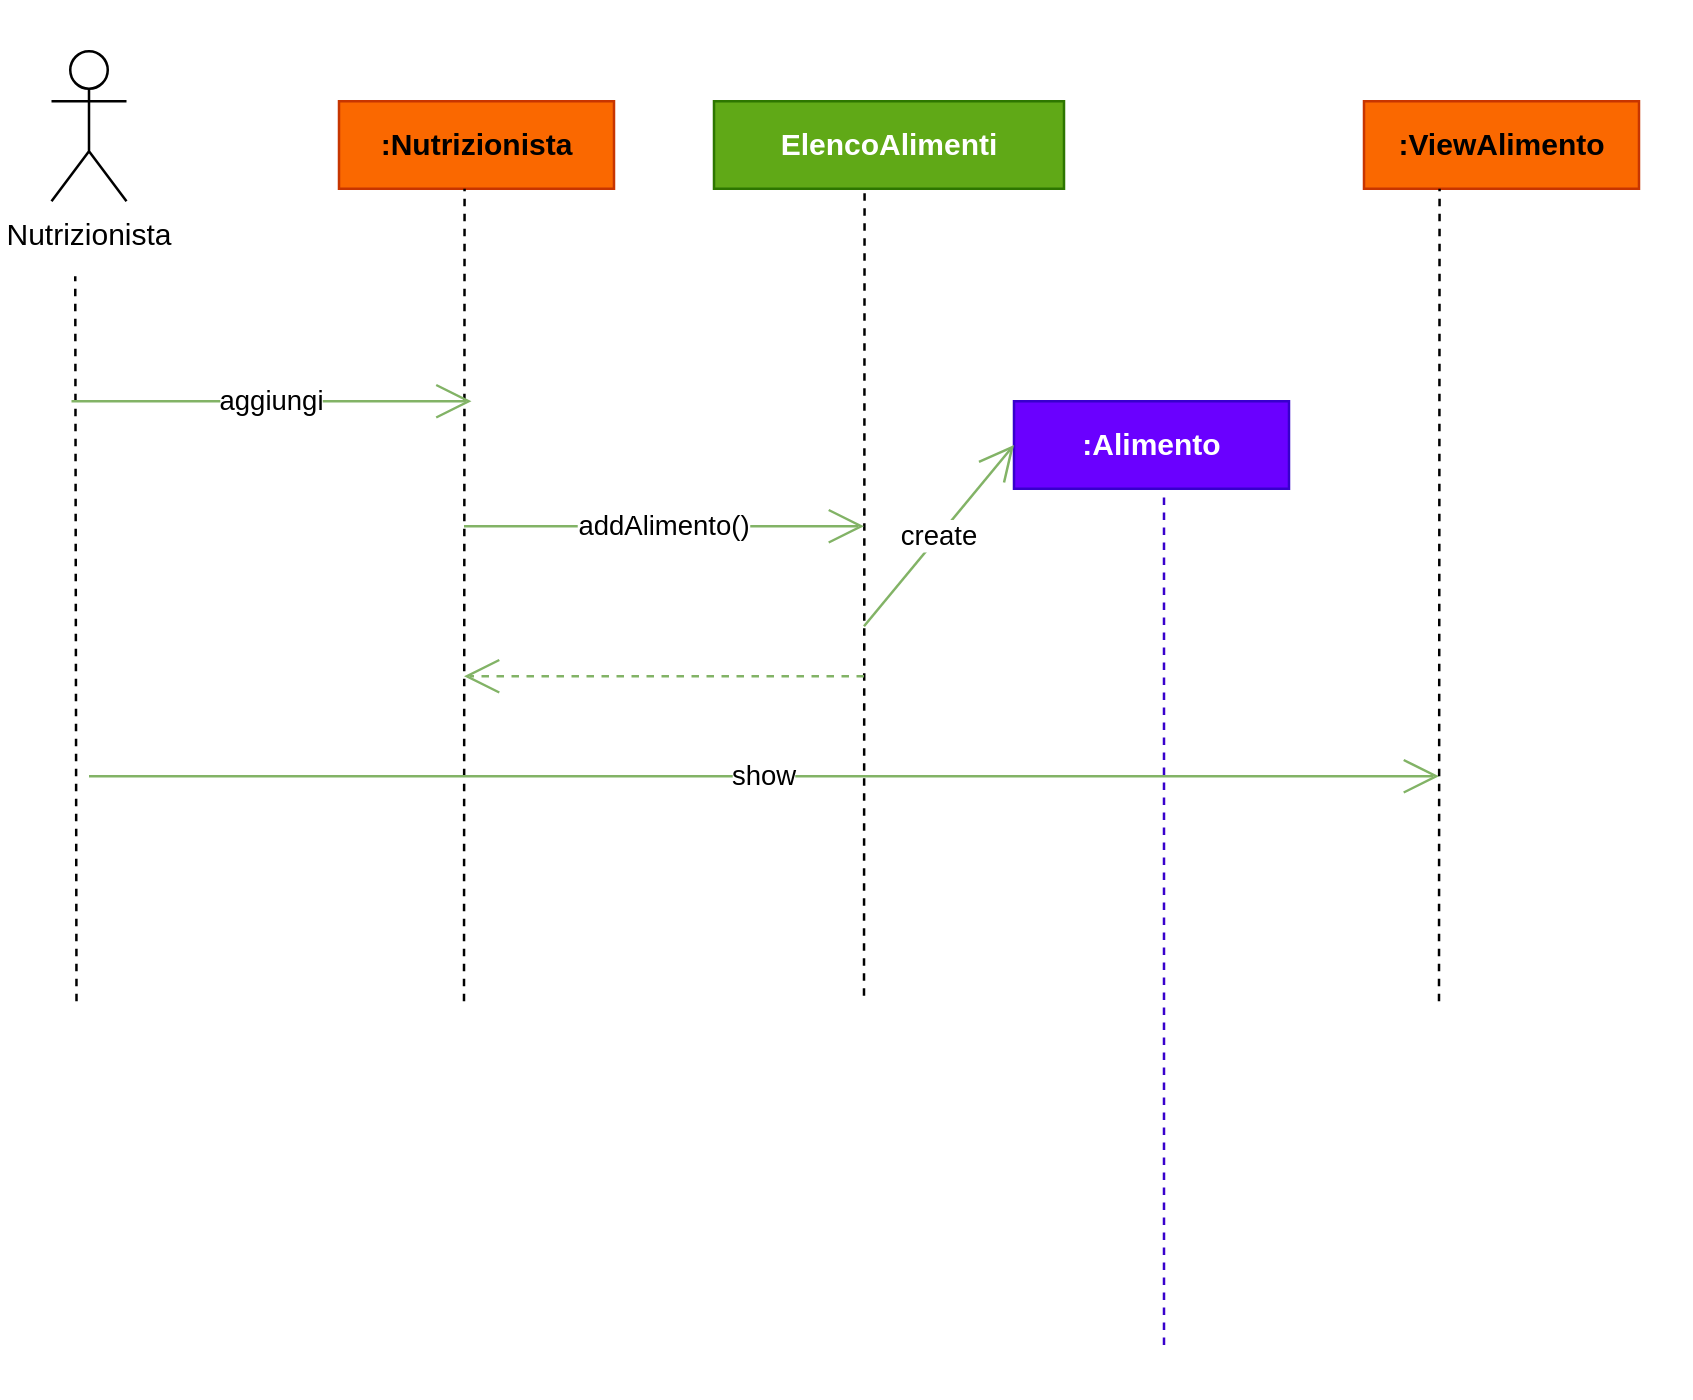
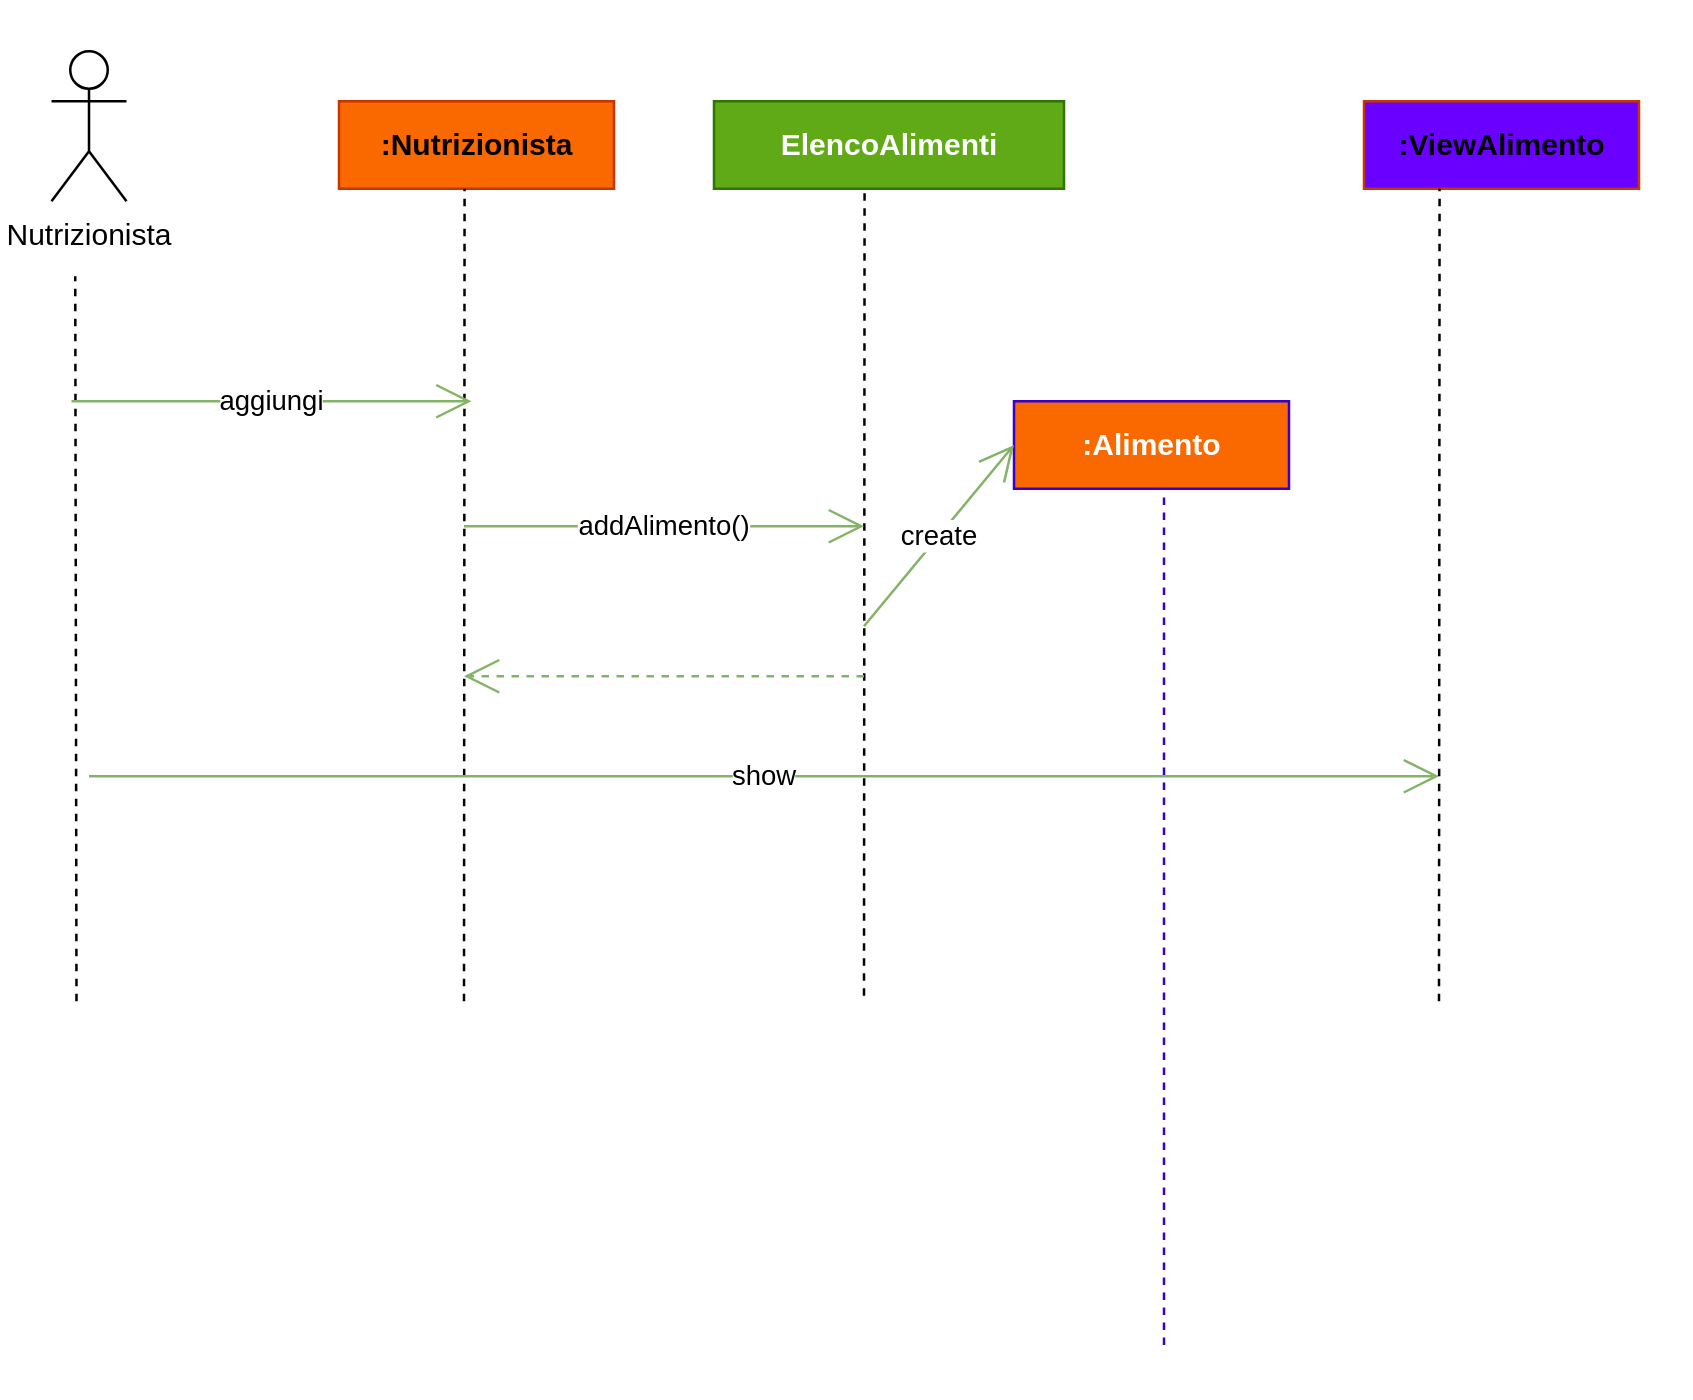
(1501, 145) -> (1501, 145)
(1151, 445) -> (1151, 445)
